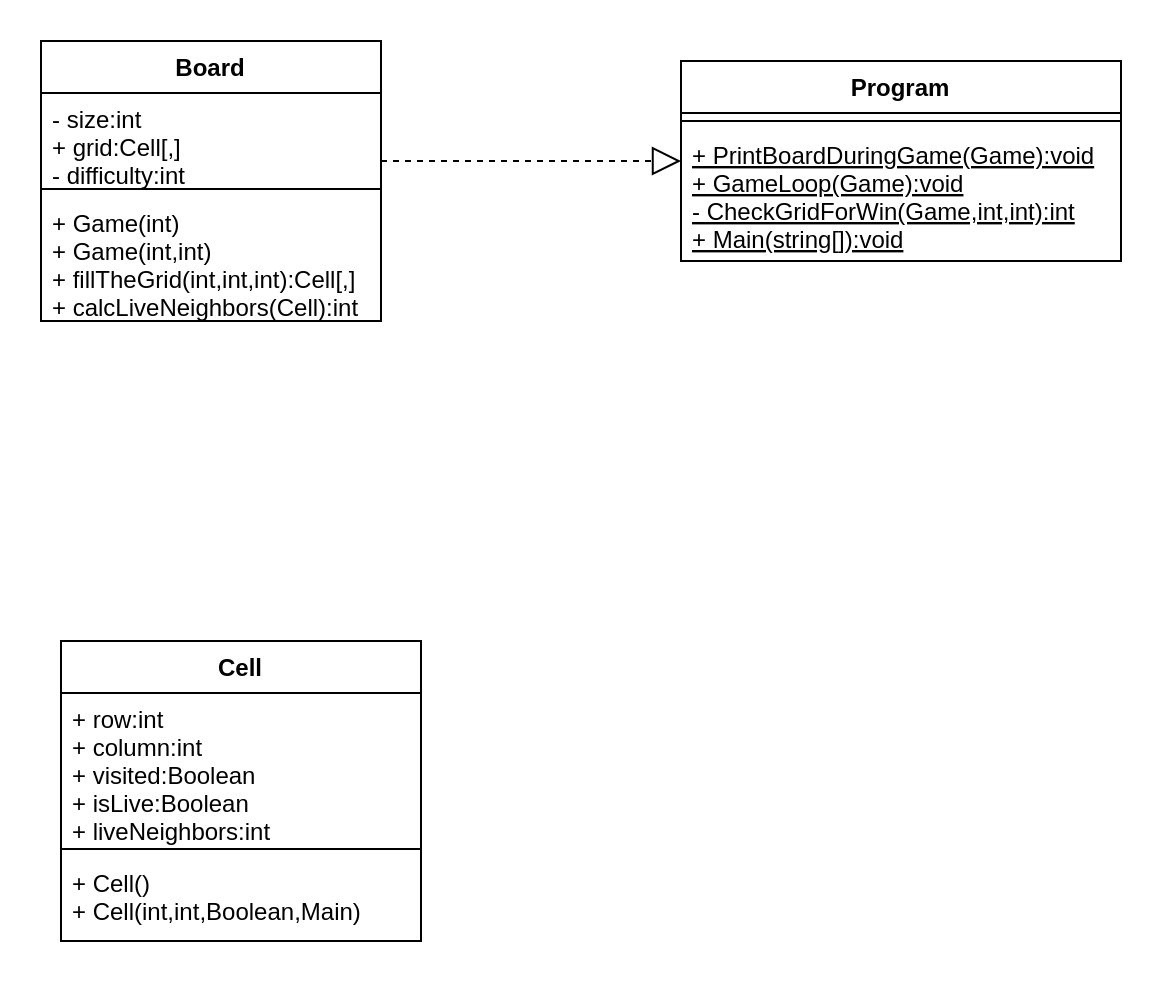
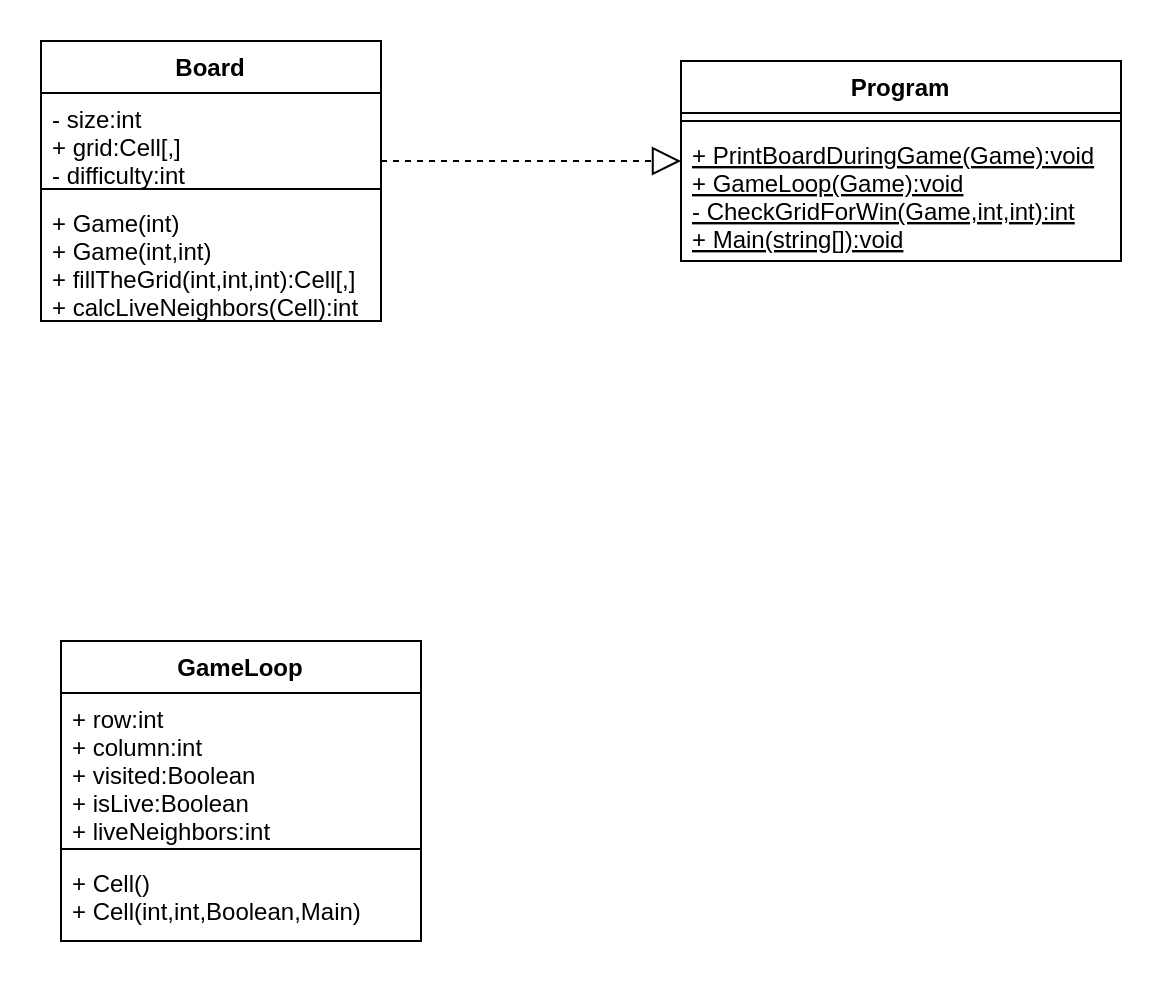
(240, 668) -> (240, 668)
